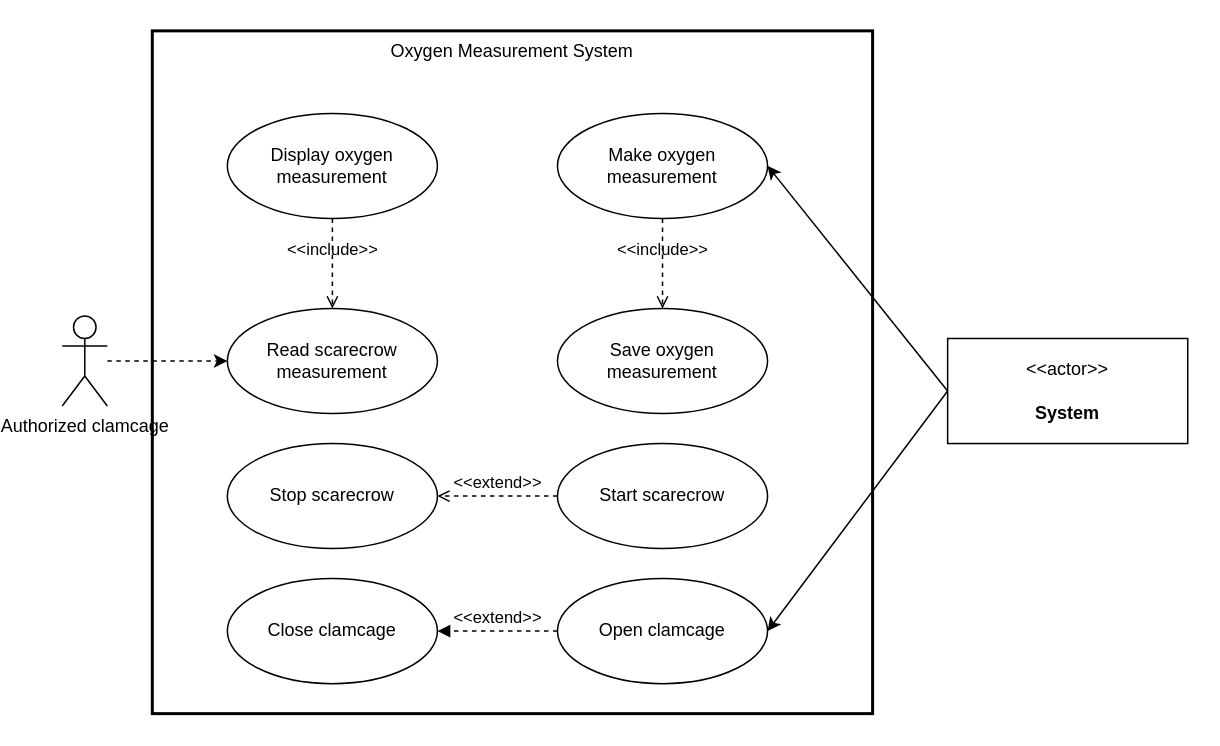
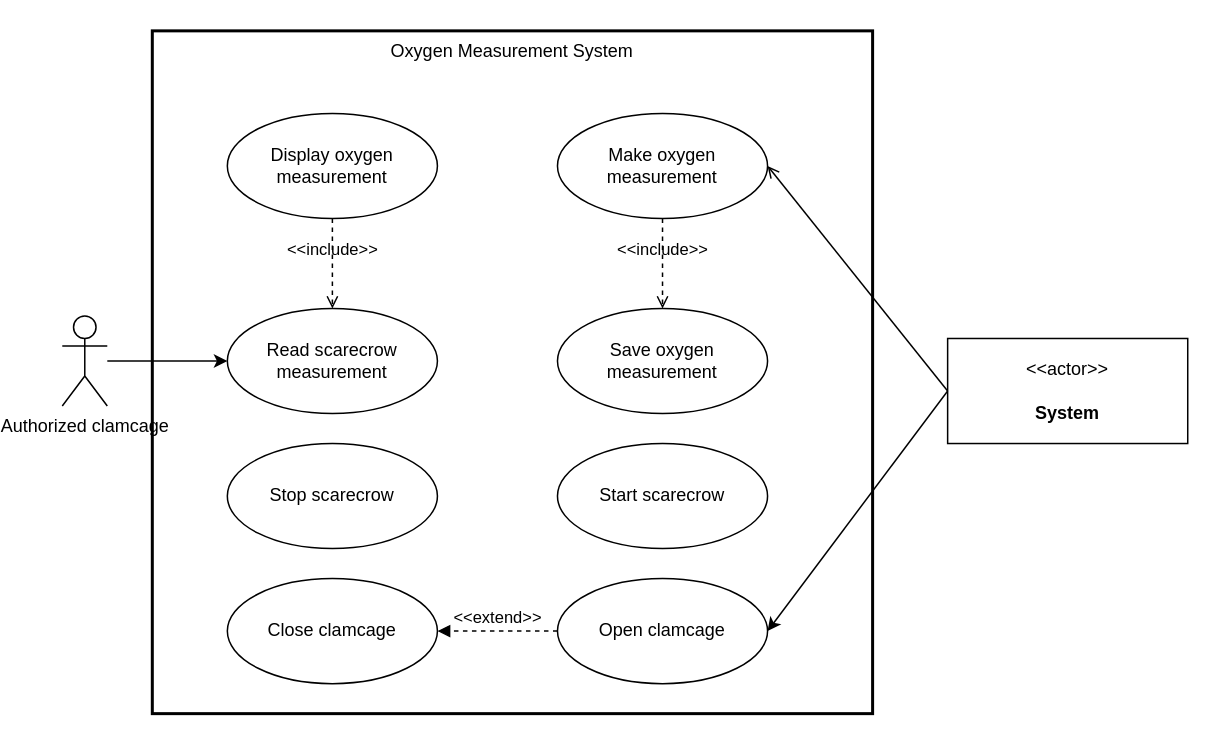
(774, 174) -> (772, 172)
(162, 361) -> (162, 361)
(499, 496) -> none
